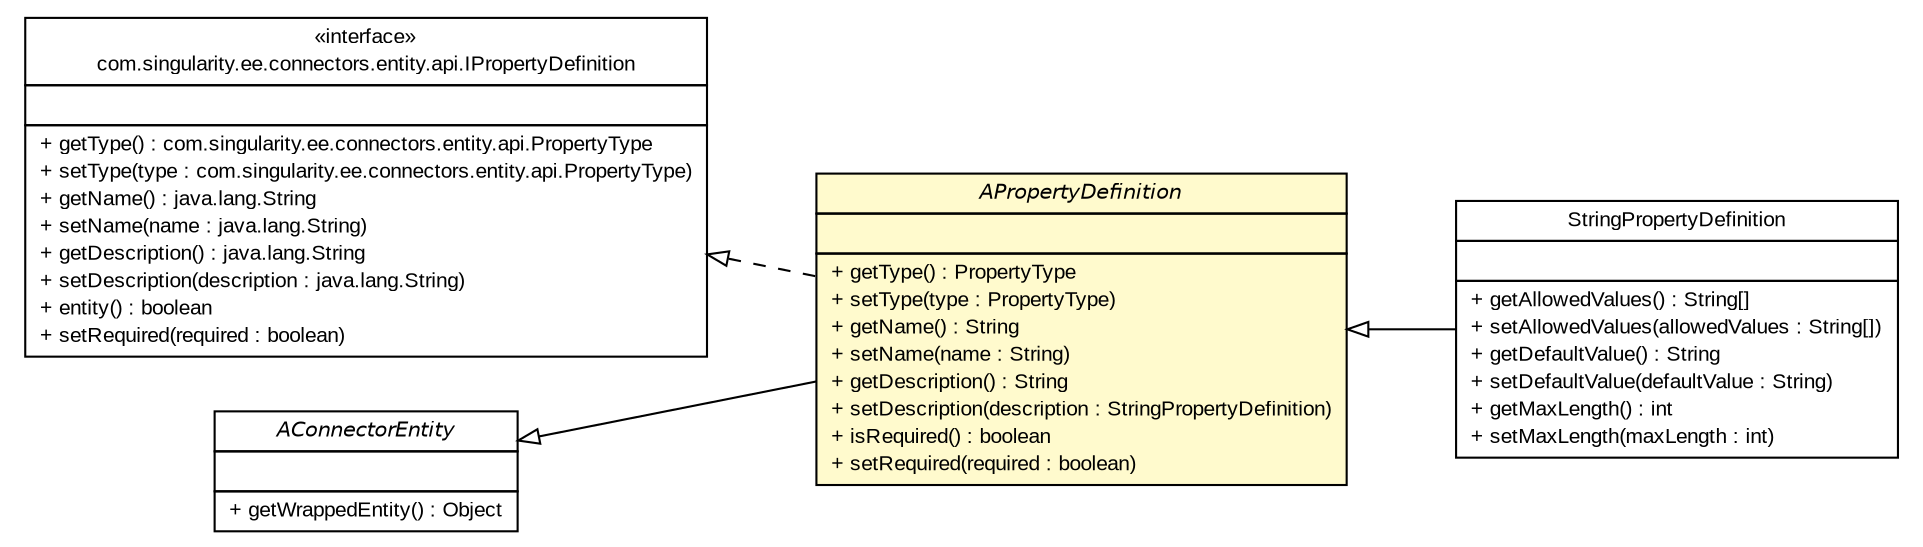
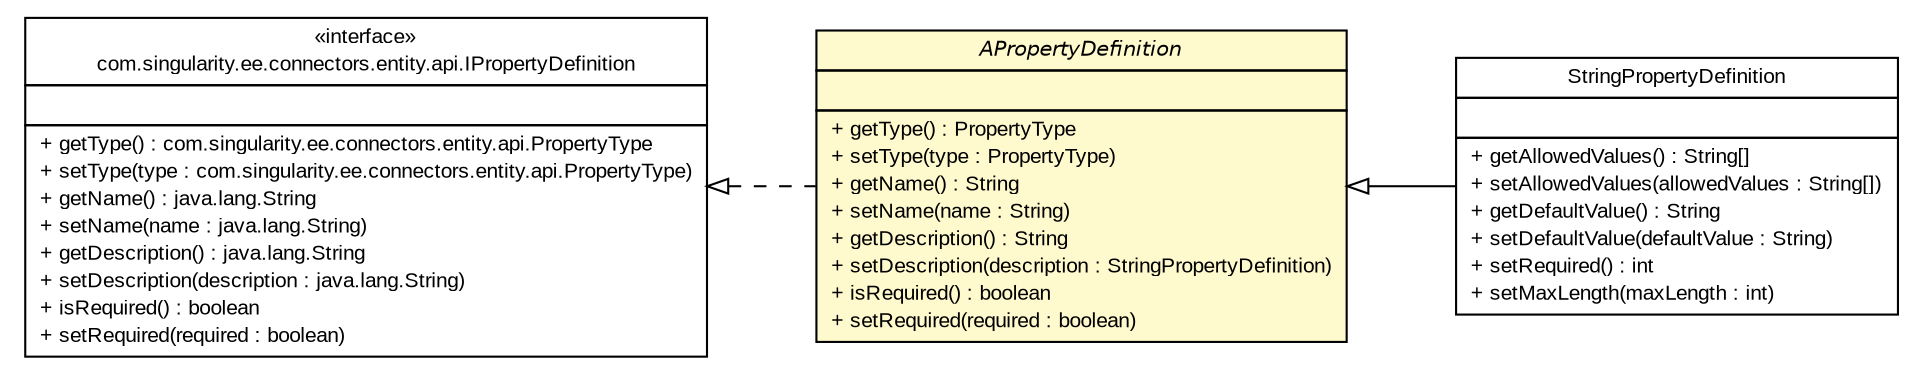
(126, 308) -> (150, 308)
(1573, 409) -> (1563, 266)
(366, 470) -> none
